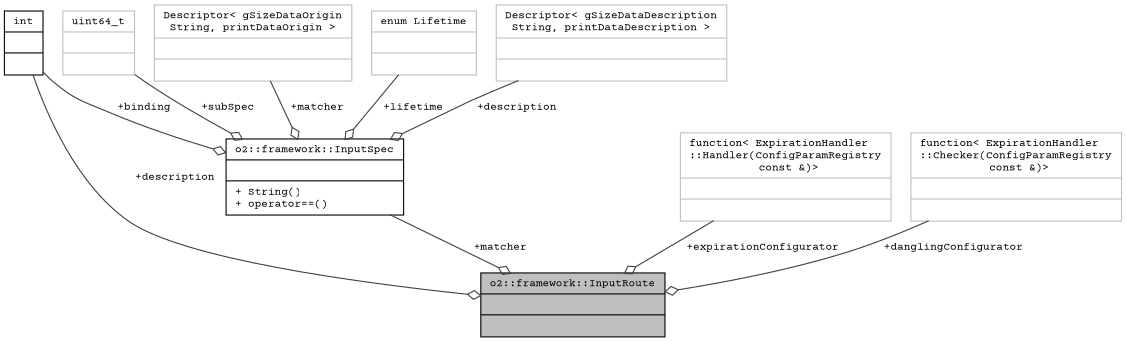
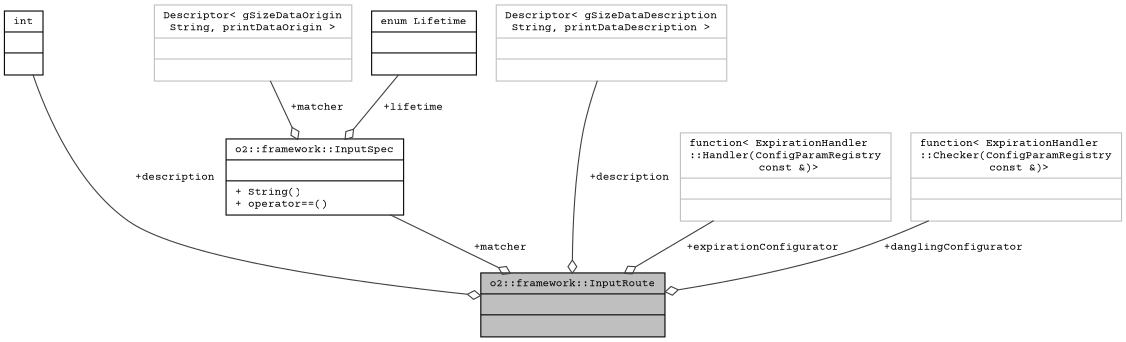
(99, 43) -> none
(424, 43) -> (424, 43)
(460, 106) -> (578, 169)
(124, 118) -> none
